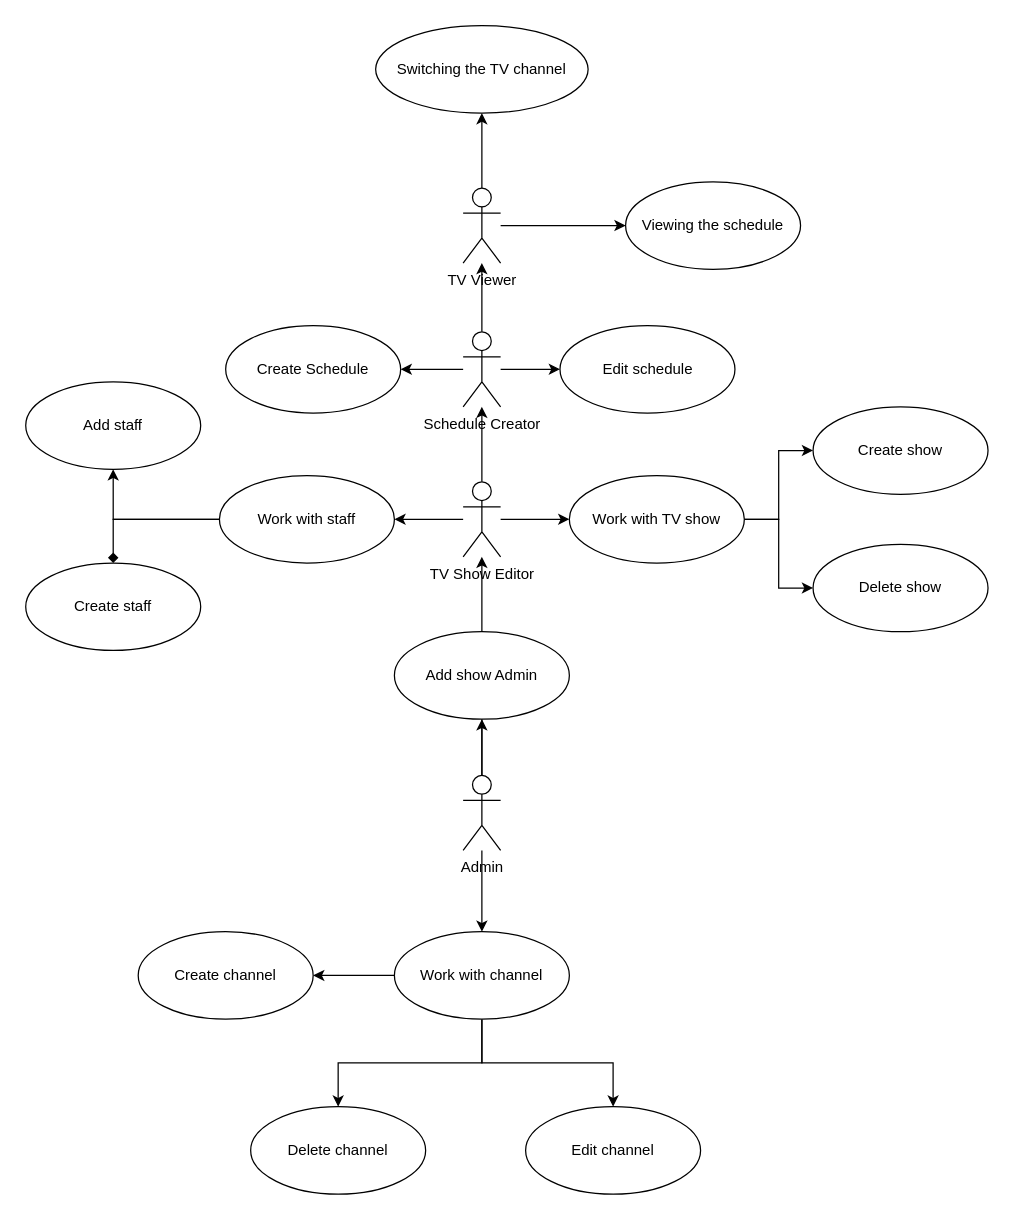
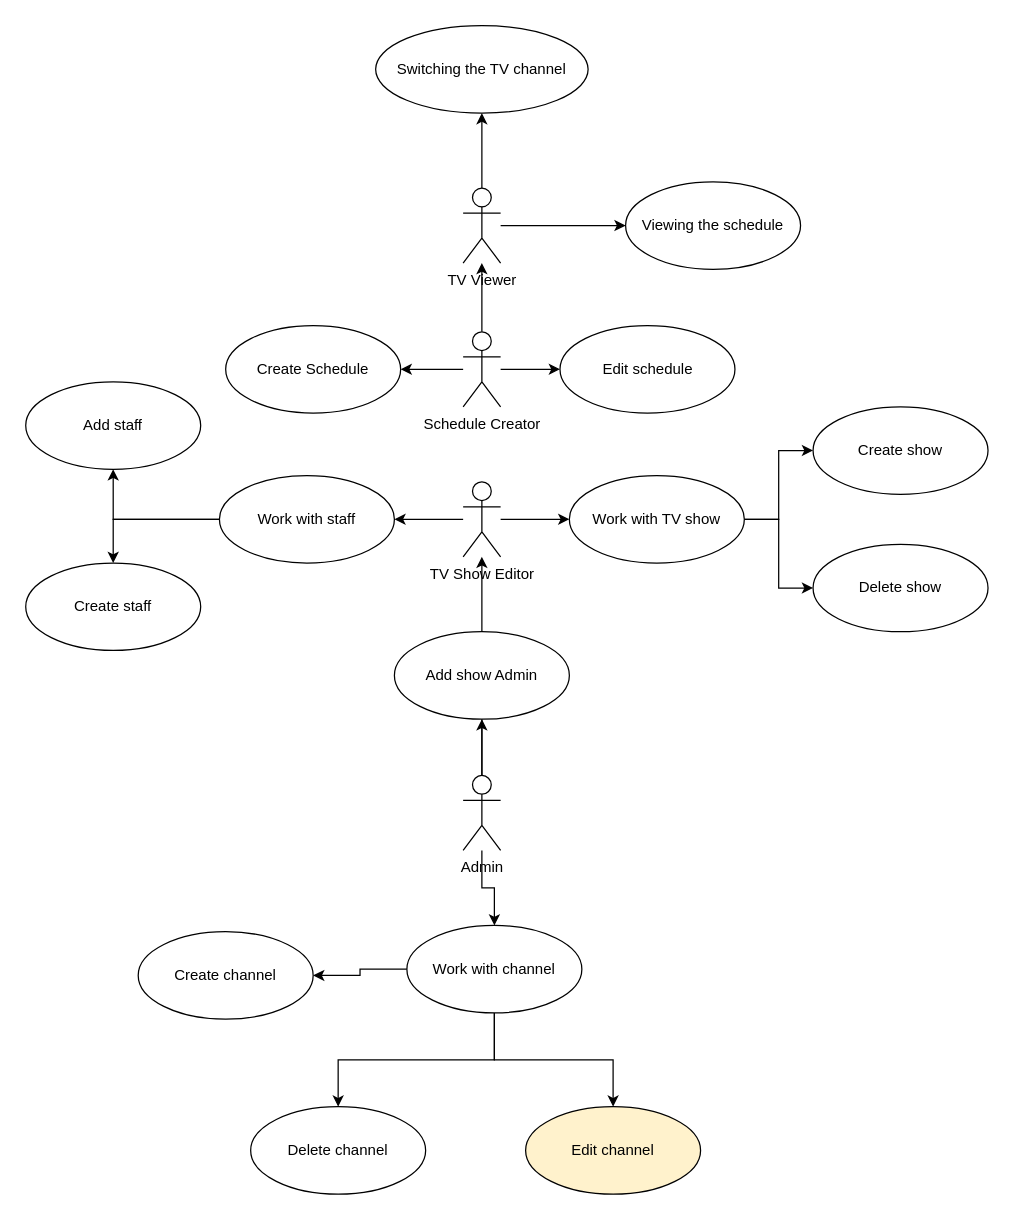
(482, 449) -> none
(113, 552) -> (113, 553)
(482, 976) -> (494, 969)
(613, 1151) -> (613, 1151)
